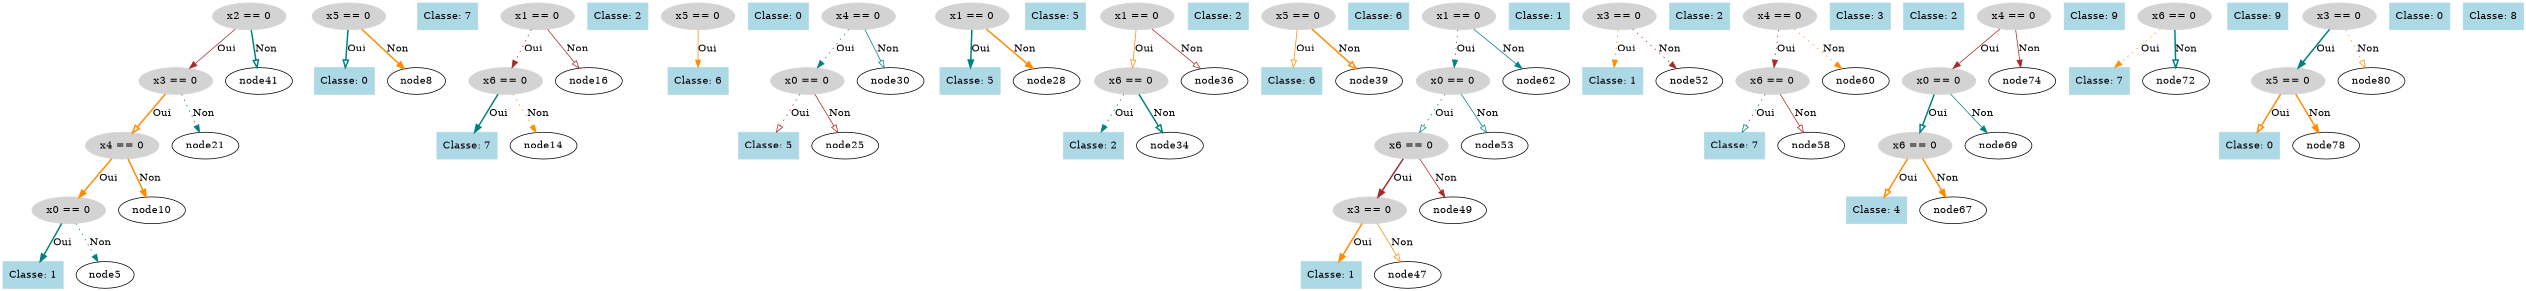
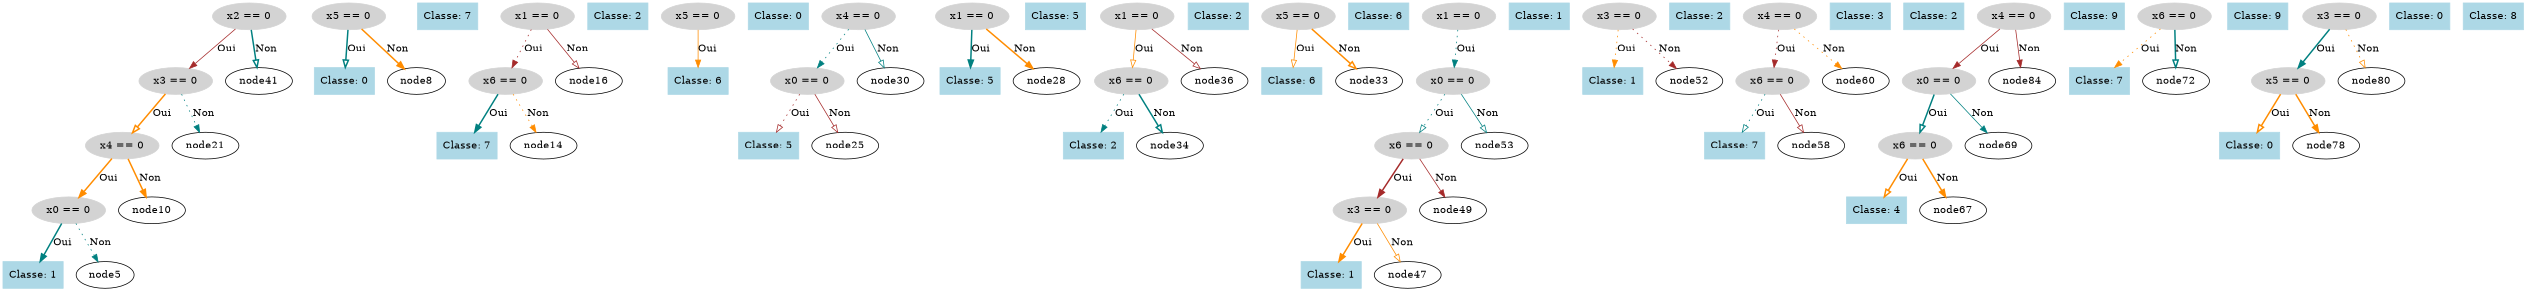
(1369, 81) -> (1369, 81)
(1536, 81) -> none
(2022, 81) -> (2022, 81)
